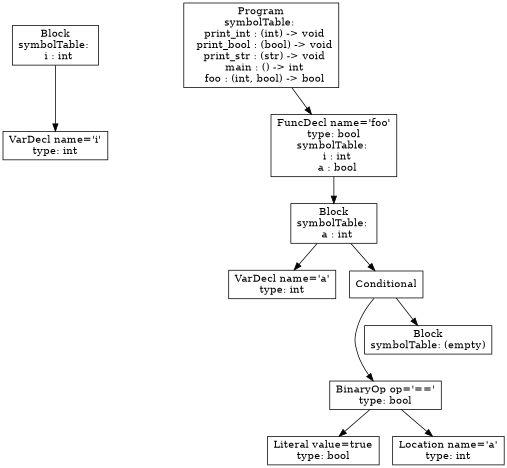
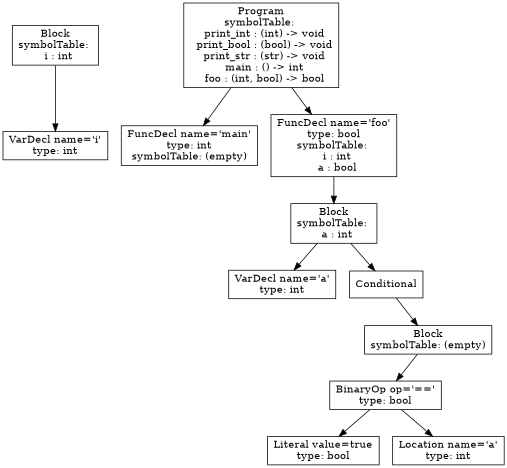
none -> (189, 146)
(355, 336) -> (409, 364)
